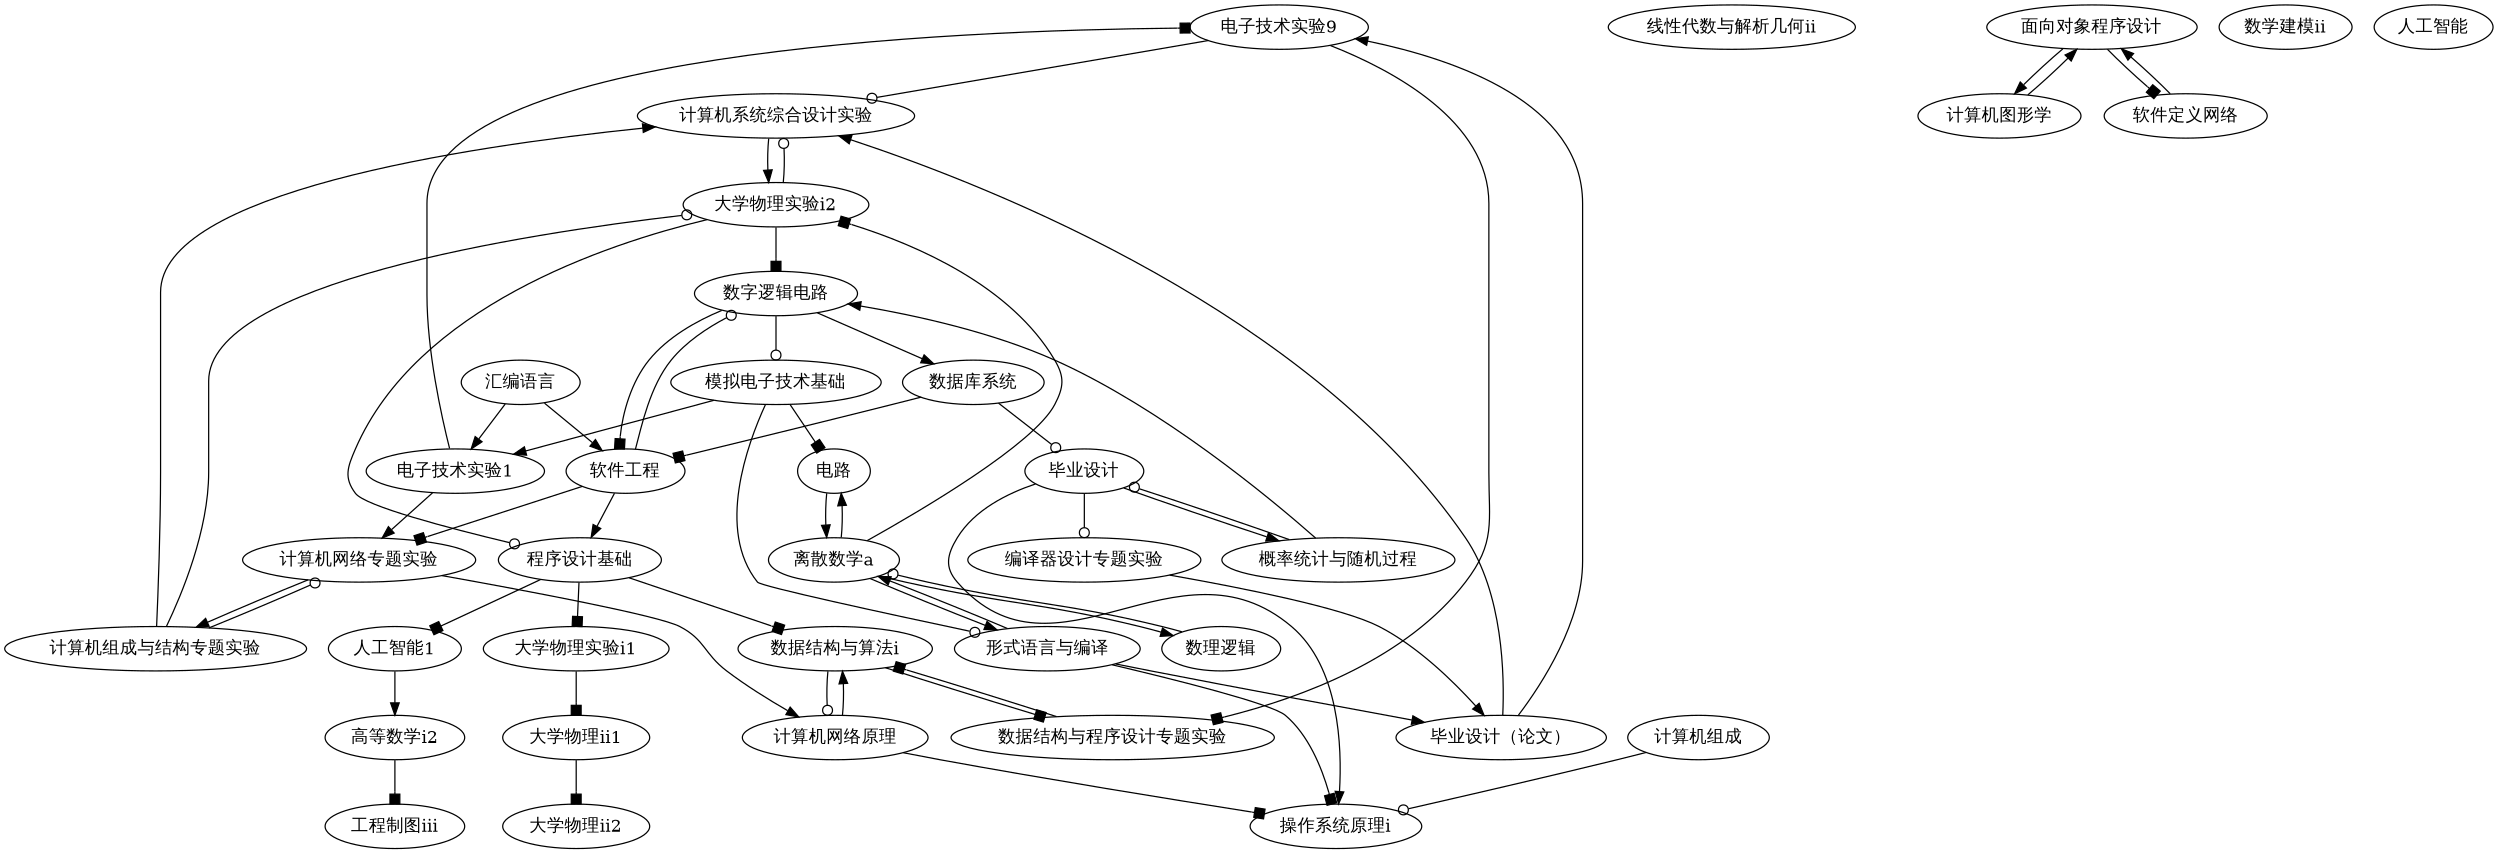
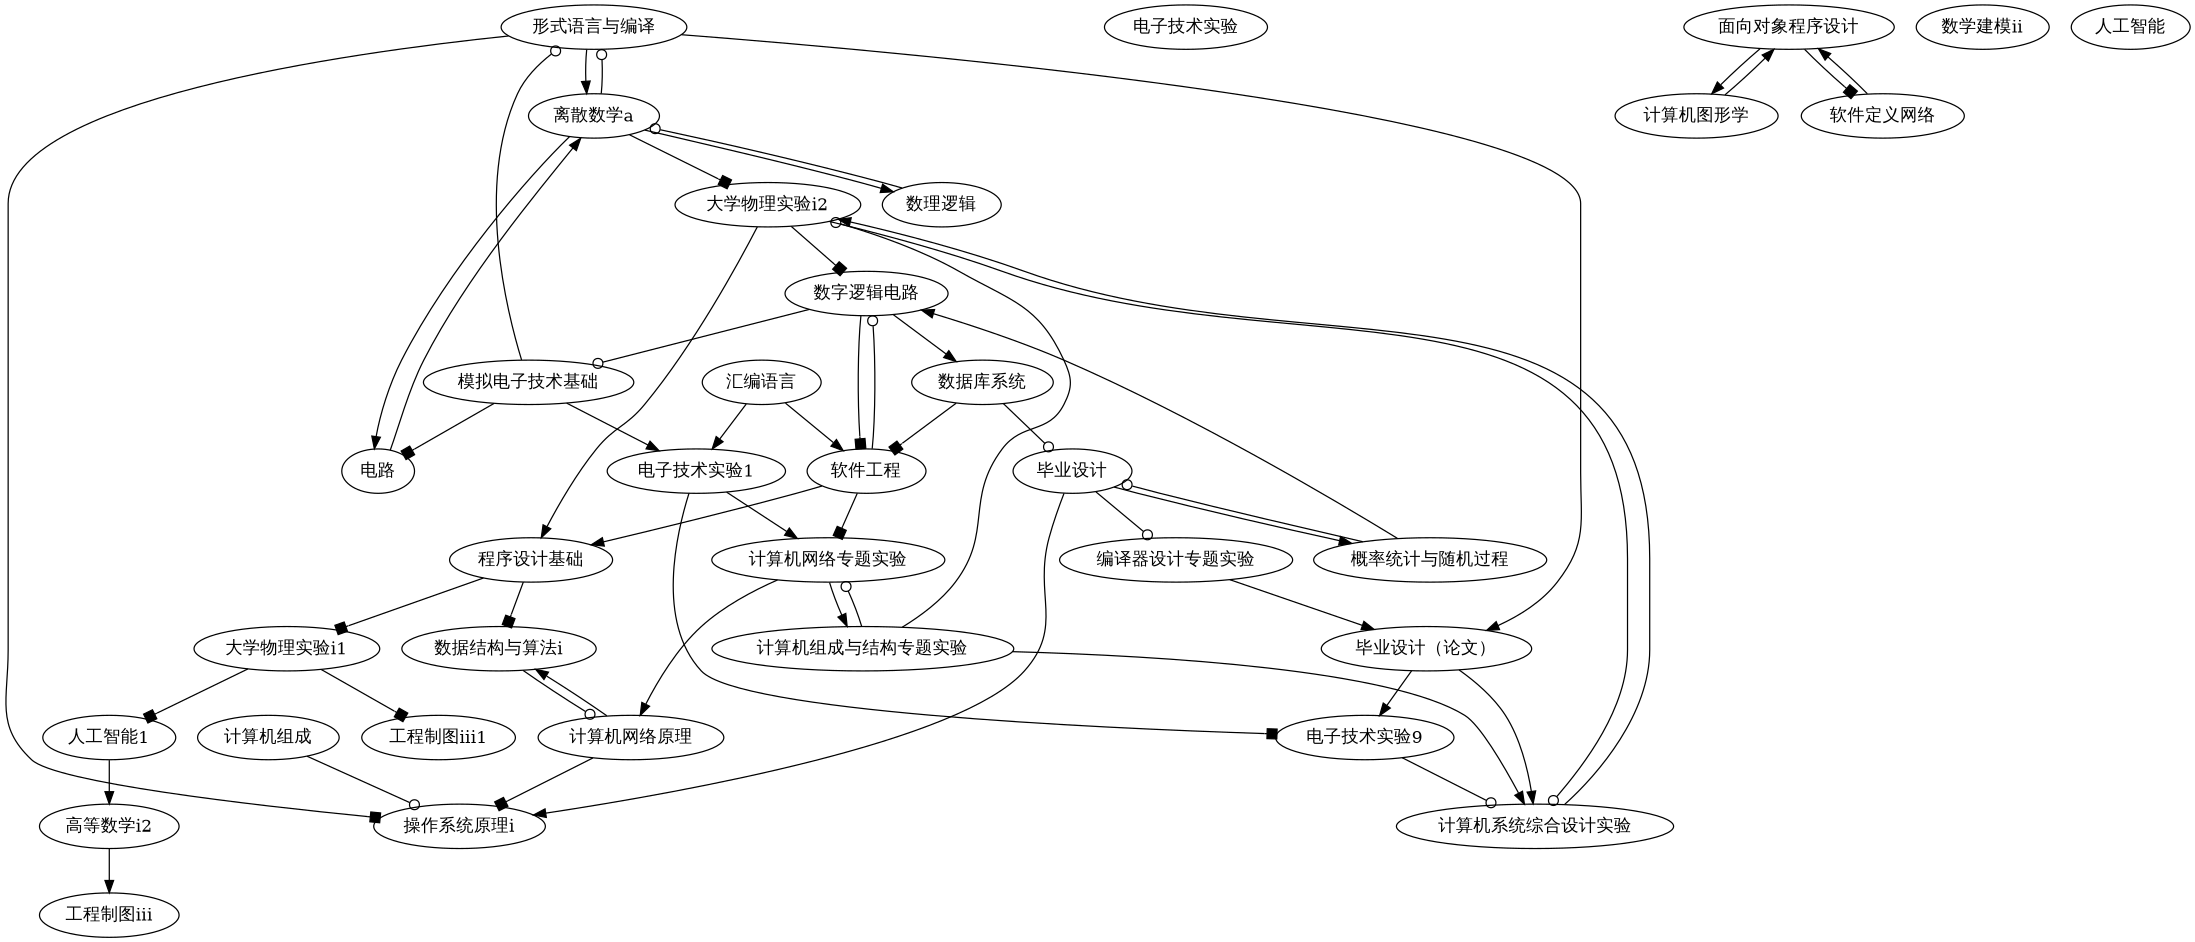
(1732, 27) -> (1186, 27)
(420, 359) -> (661, 384)
(492, 602) -> (202, 691)
(928, 602) -> (602, 77)
(576, 738) -> (439, 738)
(1113, 738) -> none
(395, 776) -> (109, 865)
(576, 826) -> none
